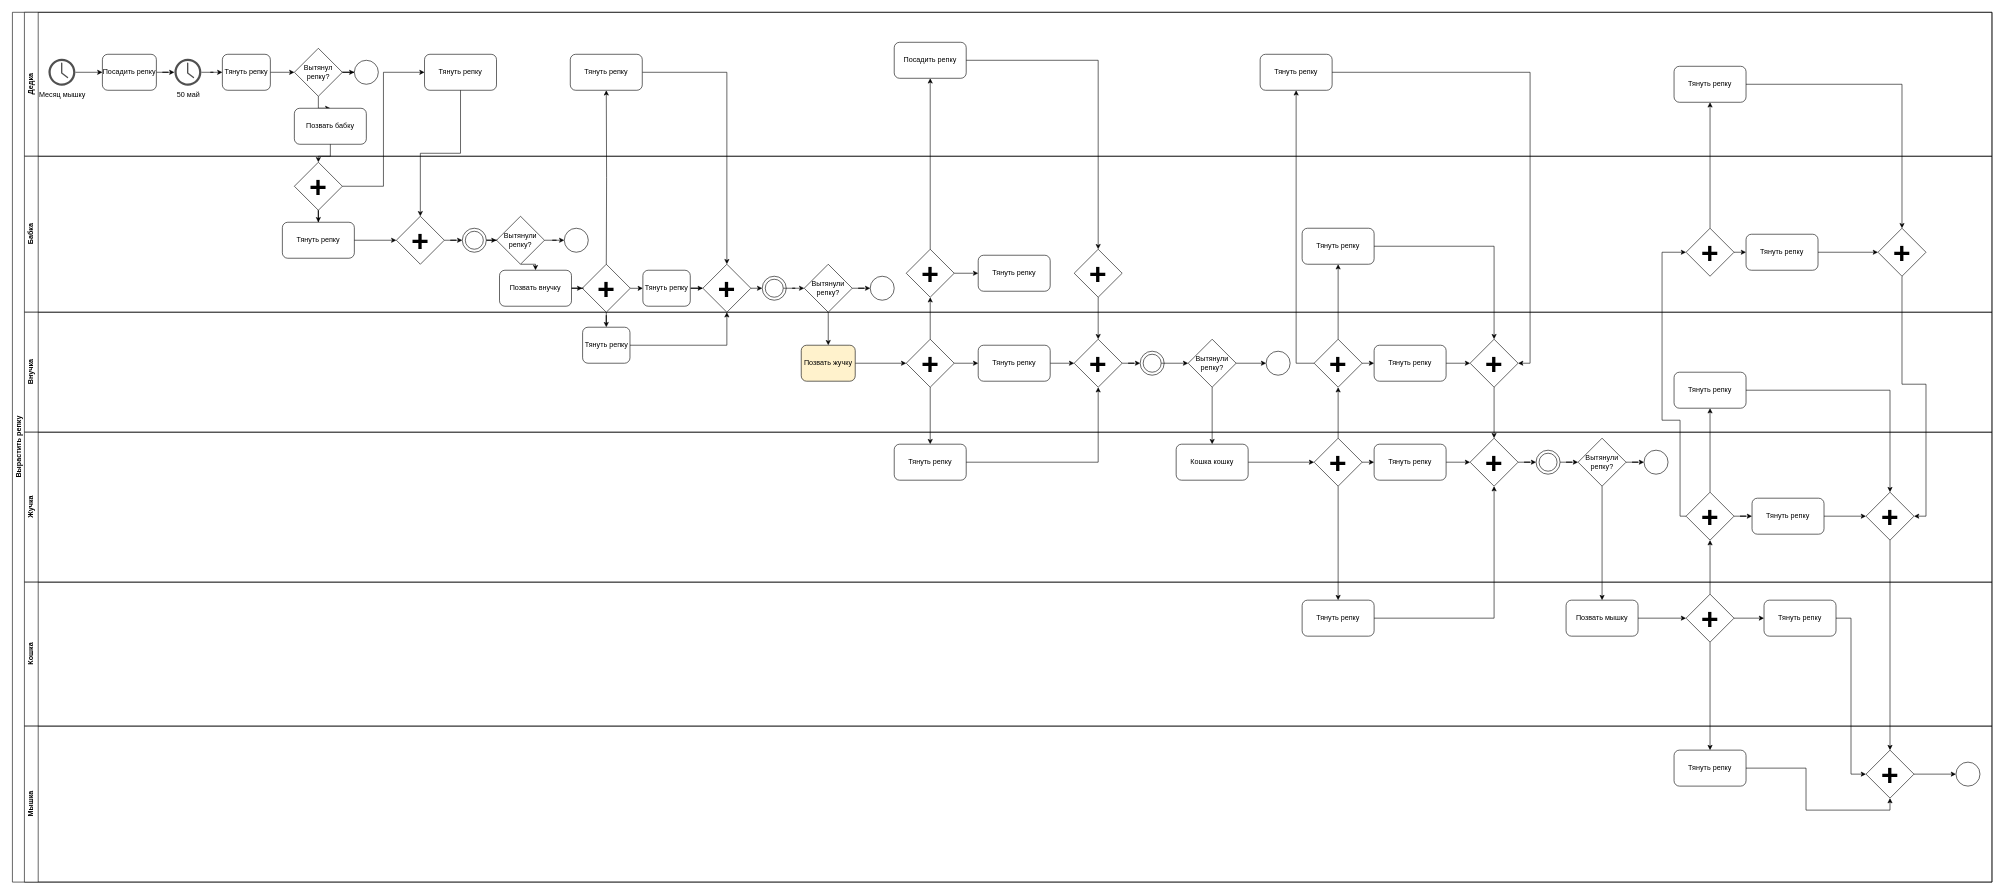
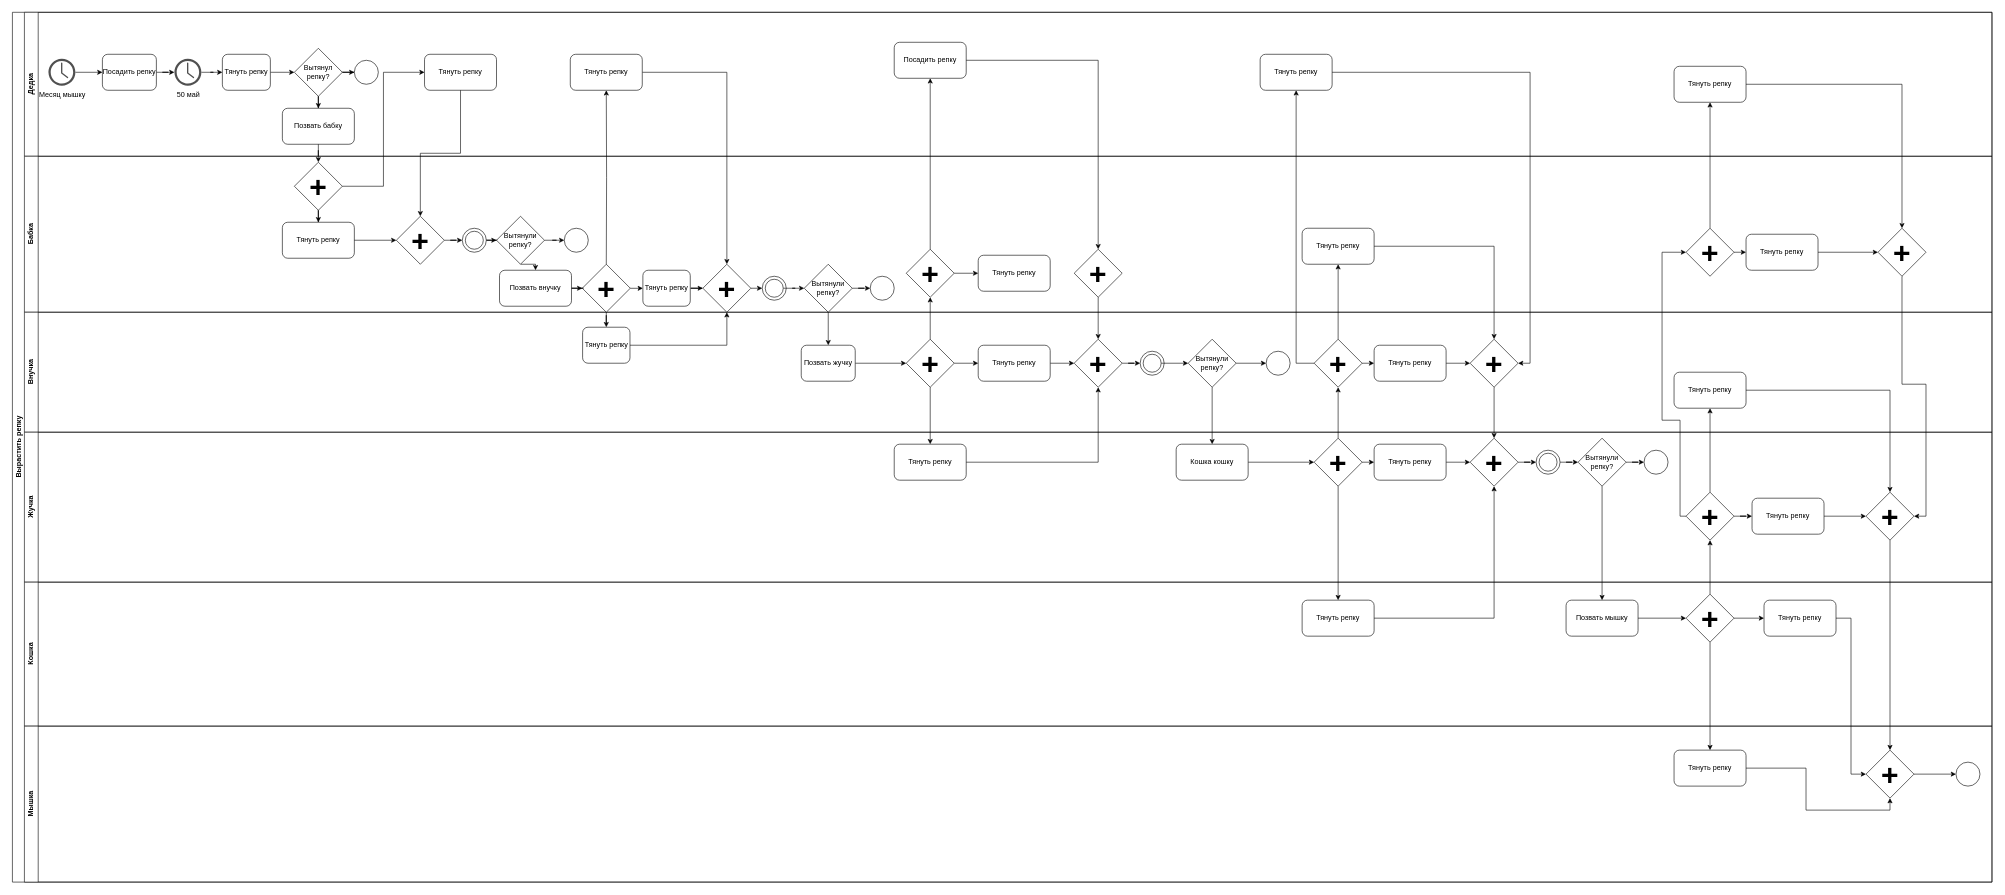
(330, 126) -> (318, 126)
(828, 363) -> (828, 363)
